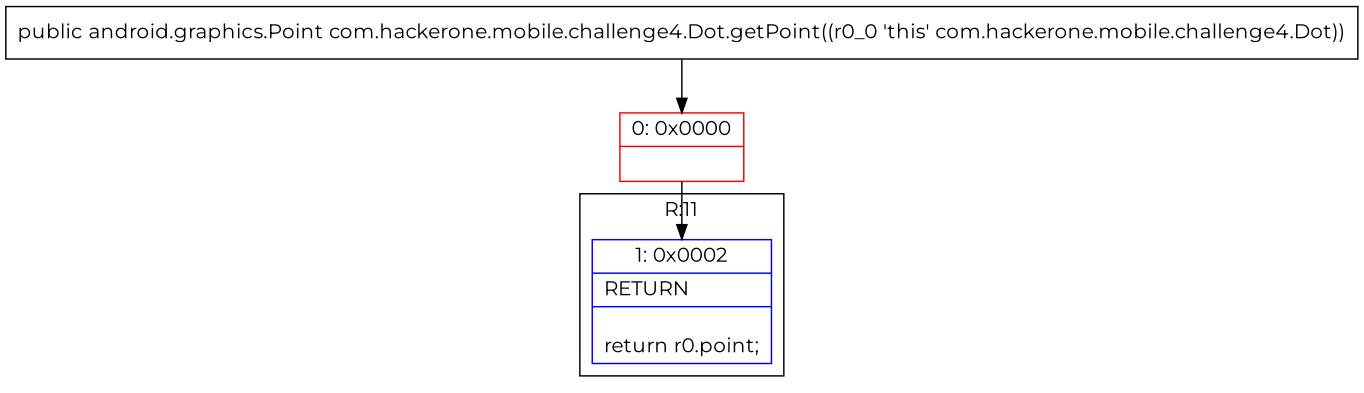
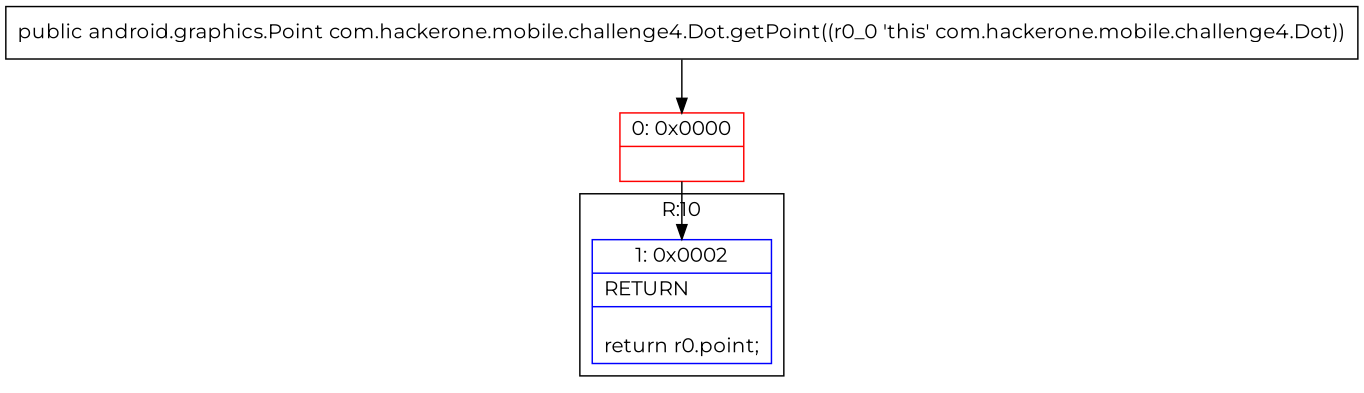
(682, 211) -> (682, 211)
